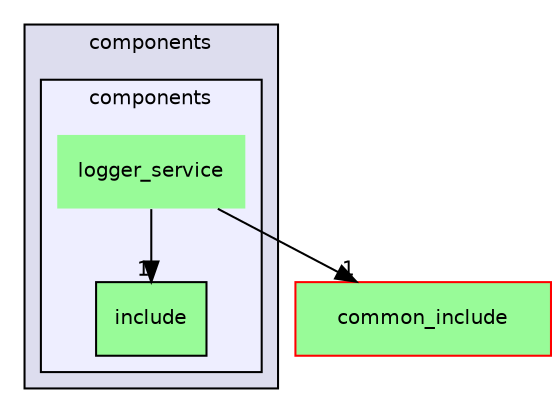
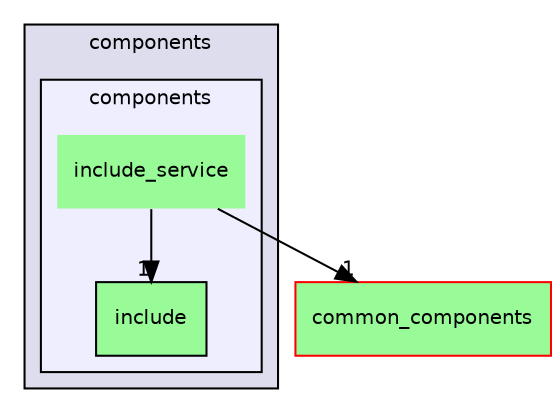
(151, 172) -> (151, 172)
(423, 319) -> (423, 319)
